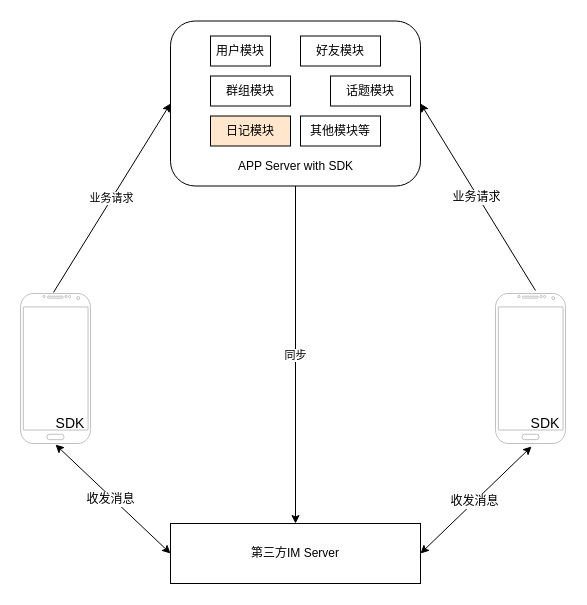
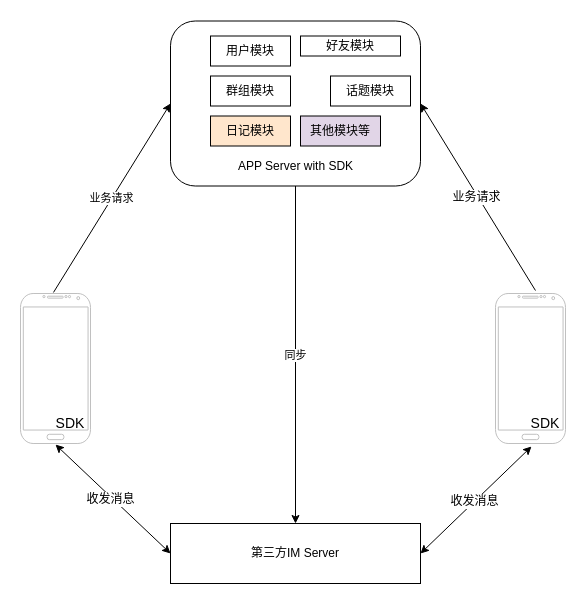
(241, 51) -> (251, 51)
(341, 51) -> (351, 46)
(341, 131) -> (341, 131)
